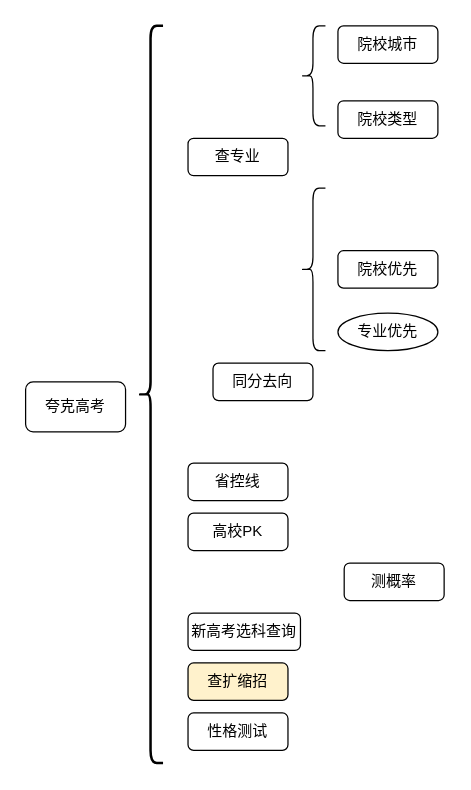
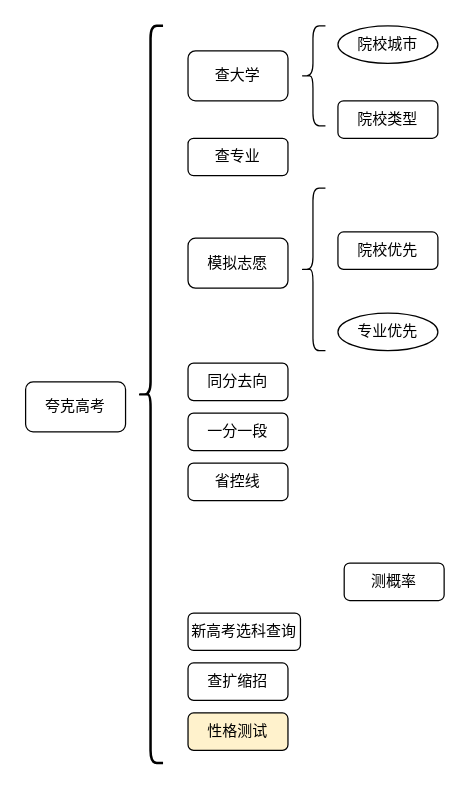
(388, 44) -> (388, 44)
none -> (238, 76)
none -> (238, 263)
(388, 269) -> (388, 251)
(263, 382) -> (238, 382)
none -> (238, 432)
(238, 532) -> none
(238, 682) -> (238, 682)
(238, 732) -> (238, 732)
